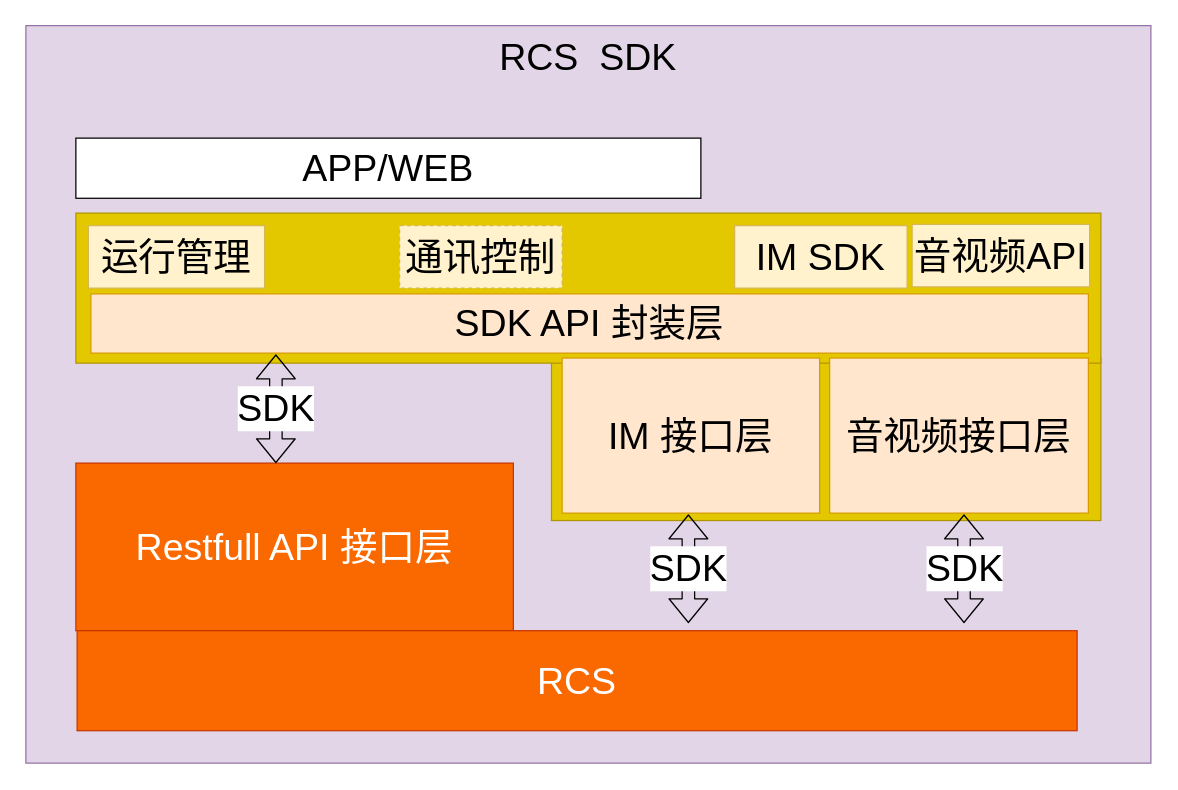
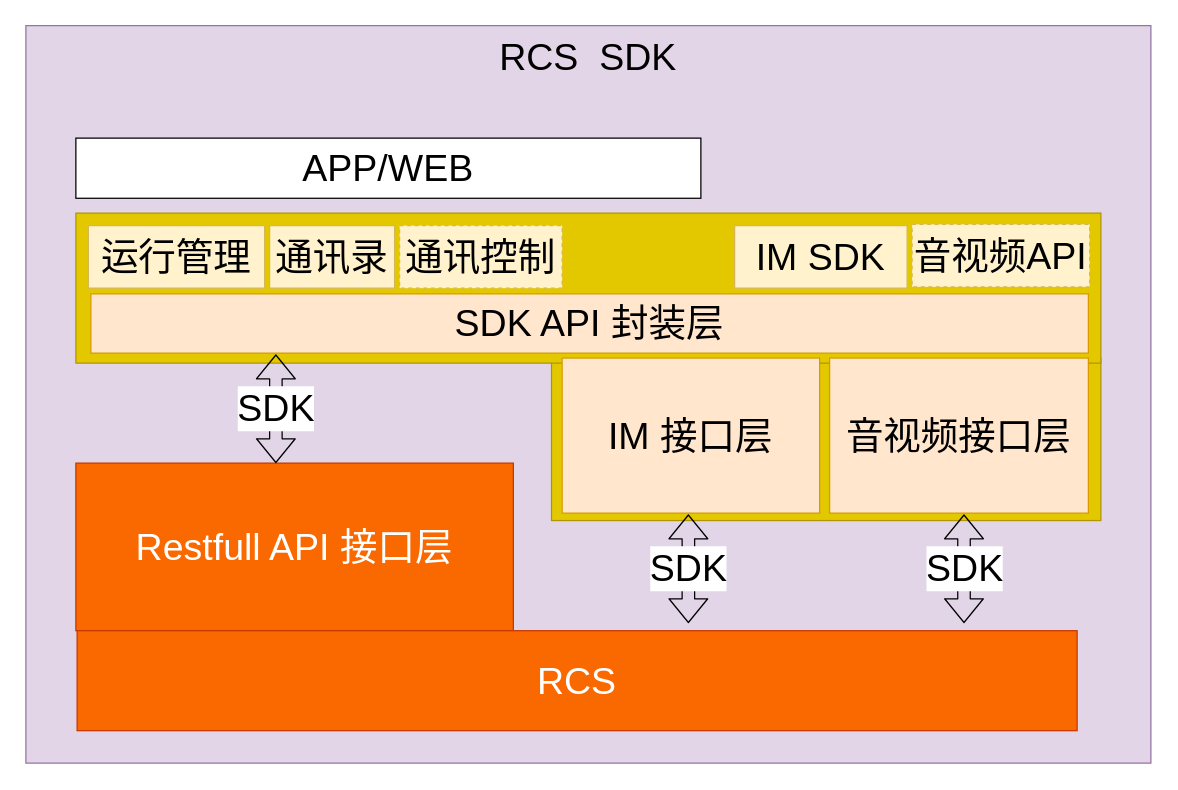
(1001, 256) -> (1001, 256)
none -> (332, 257)
